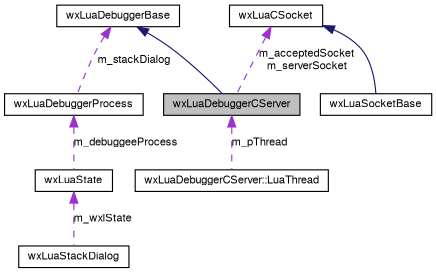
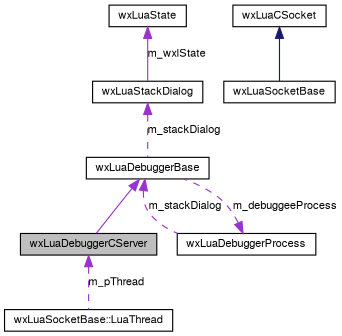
(187, 61) -> (114, 211)
(251, 65) -> none
none -> (148, 136)
(74, 148) -> (216, 195)
(232, 181) -> (89, 320)
(74, 225) -> (148, 60)
